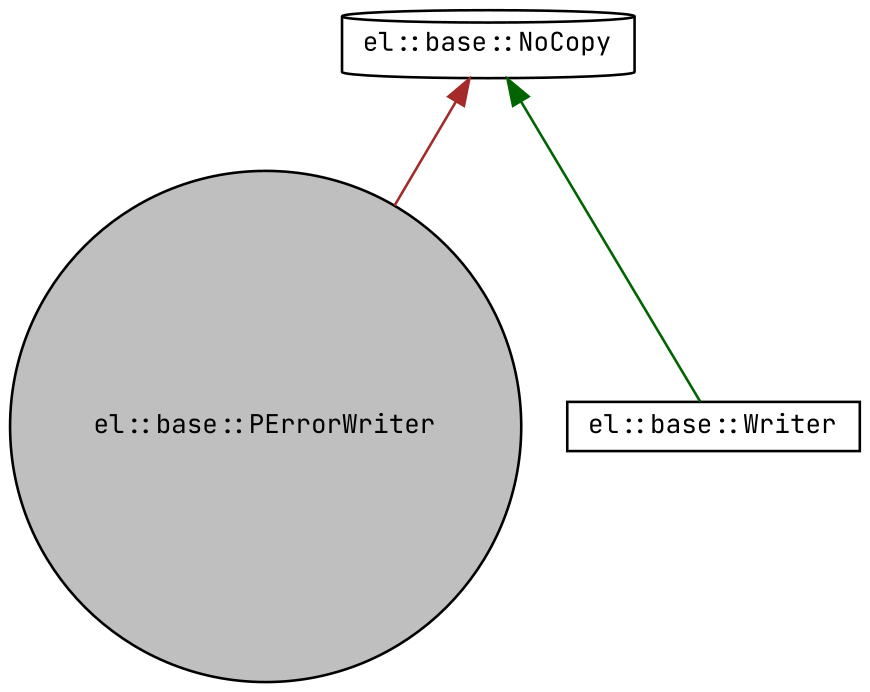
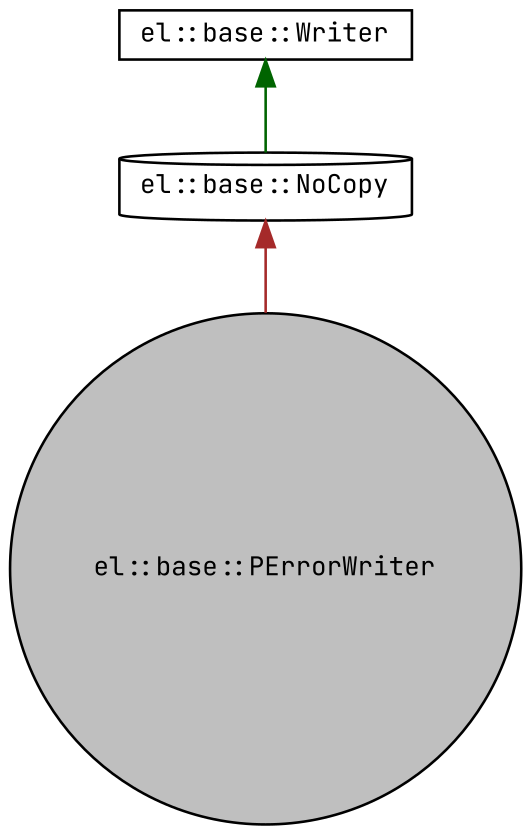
(611, 252) -> (266, 120)
